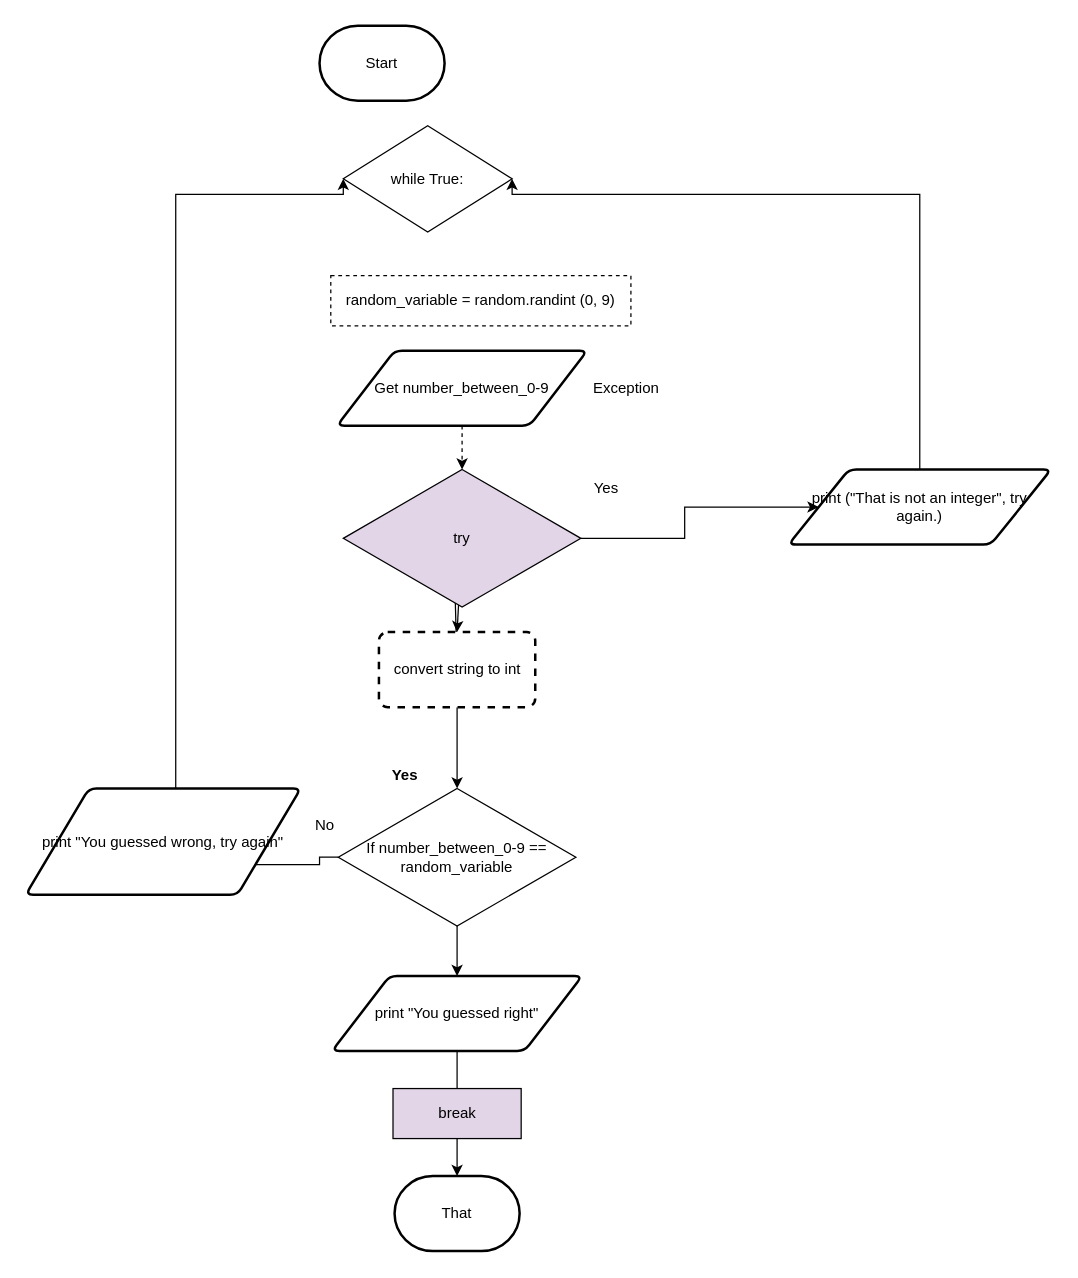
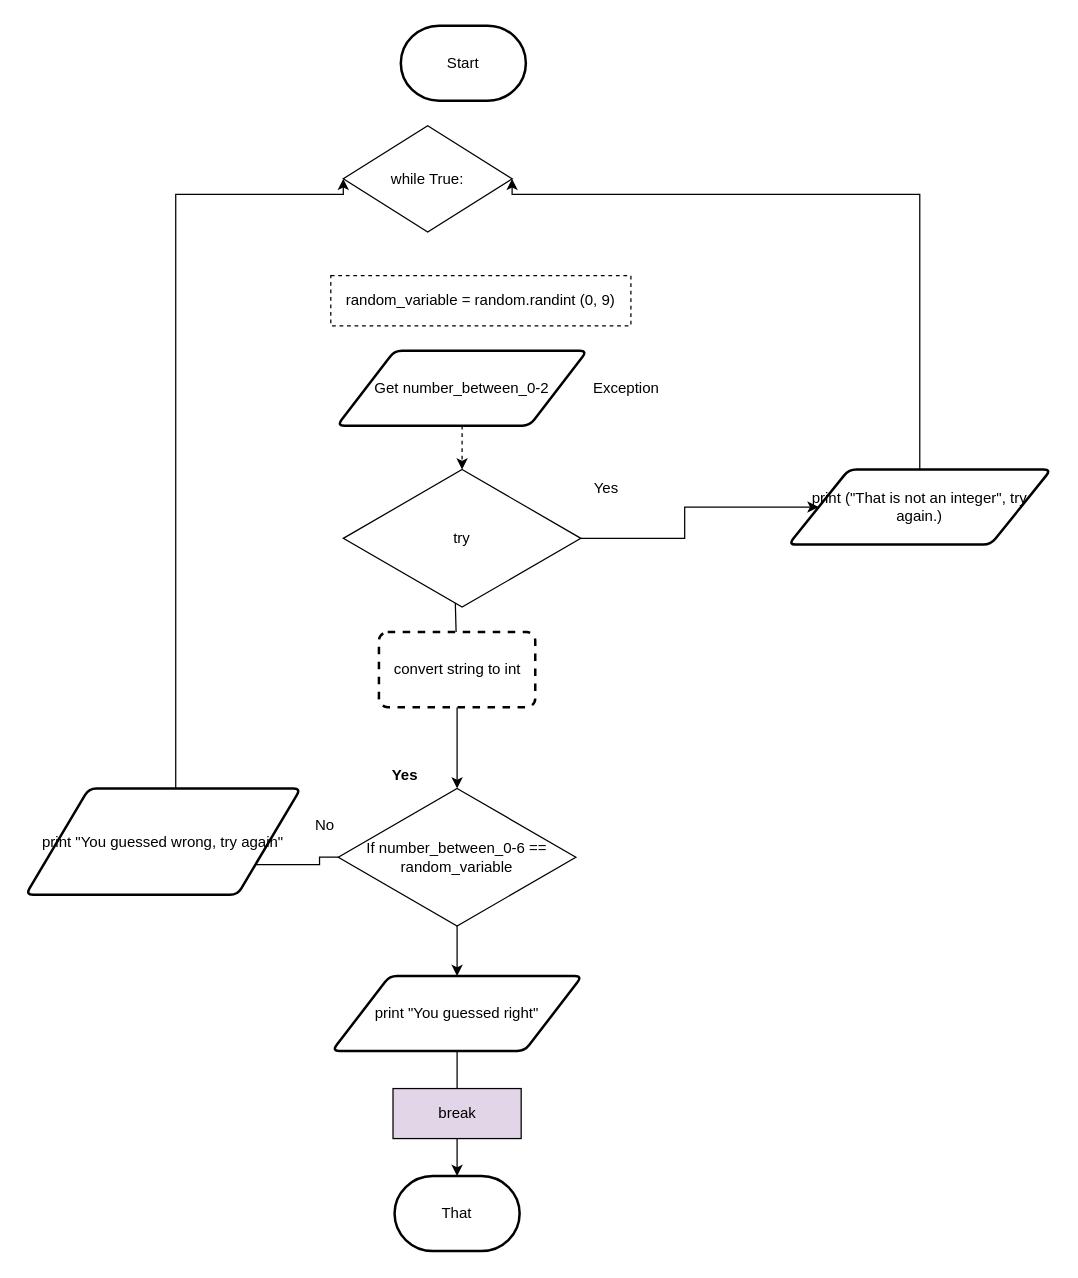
(382, 63) -> (463, 63)
(462, 388) -> (462, 388)
(462, 538) -> (462, 538)
(458, 614) -> none
(457, 857) -> (457, 857)
